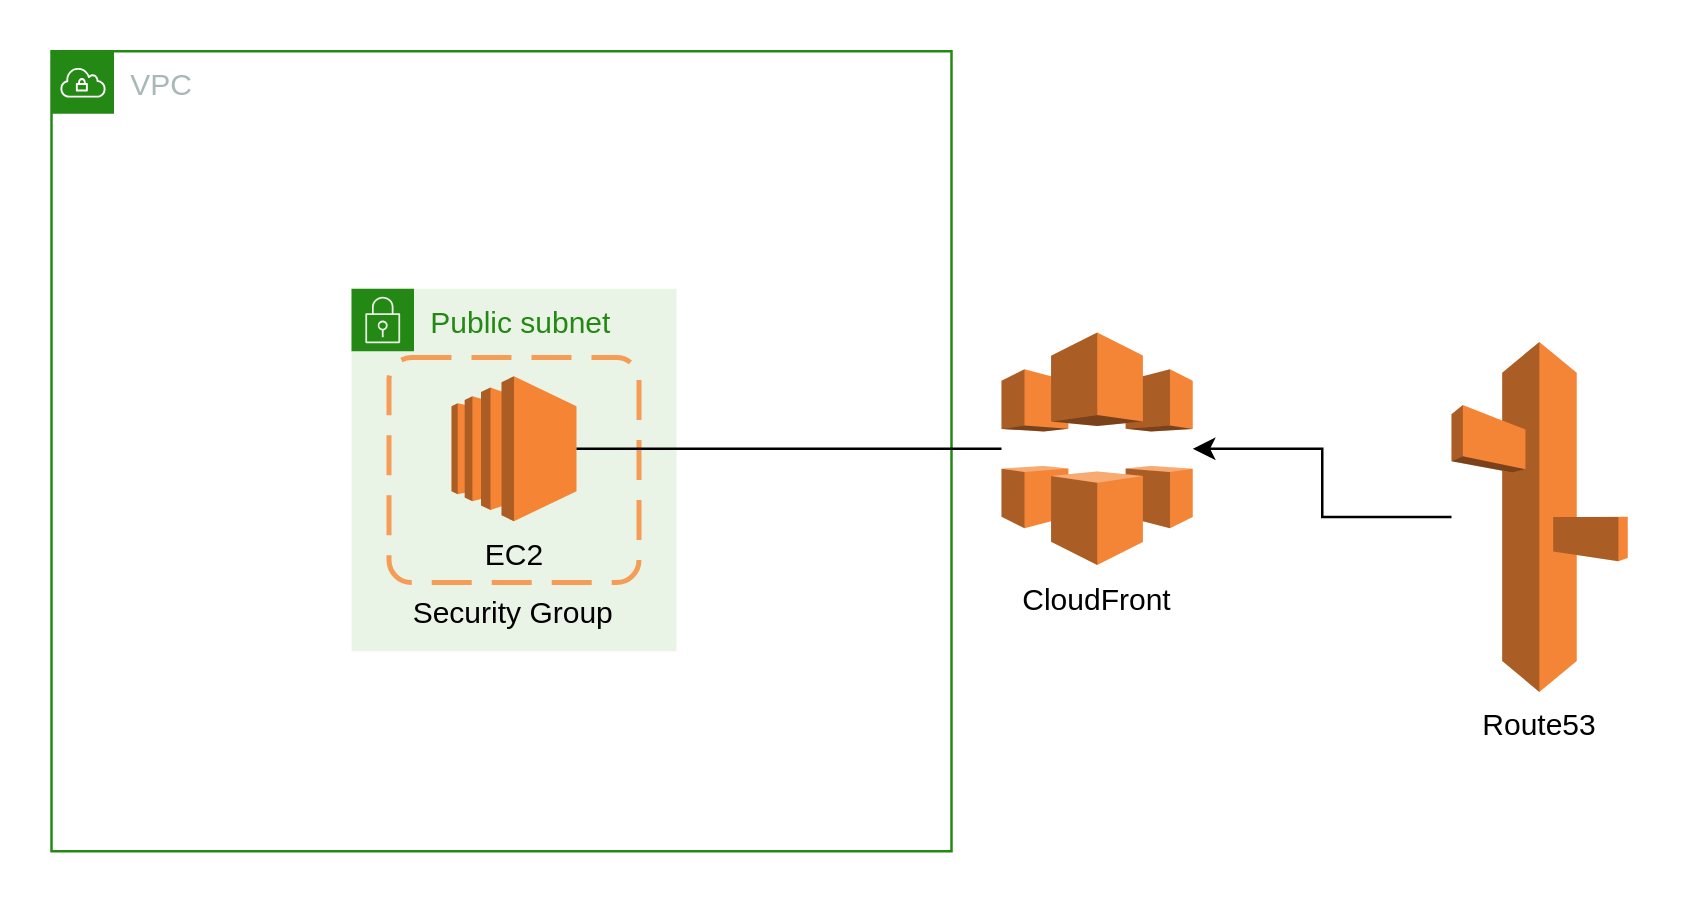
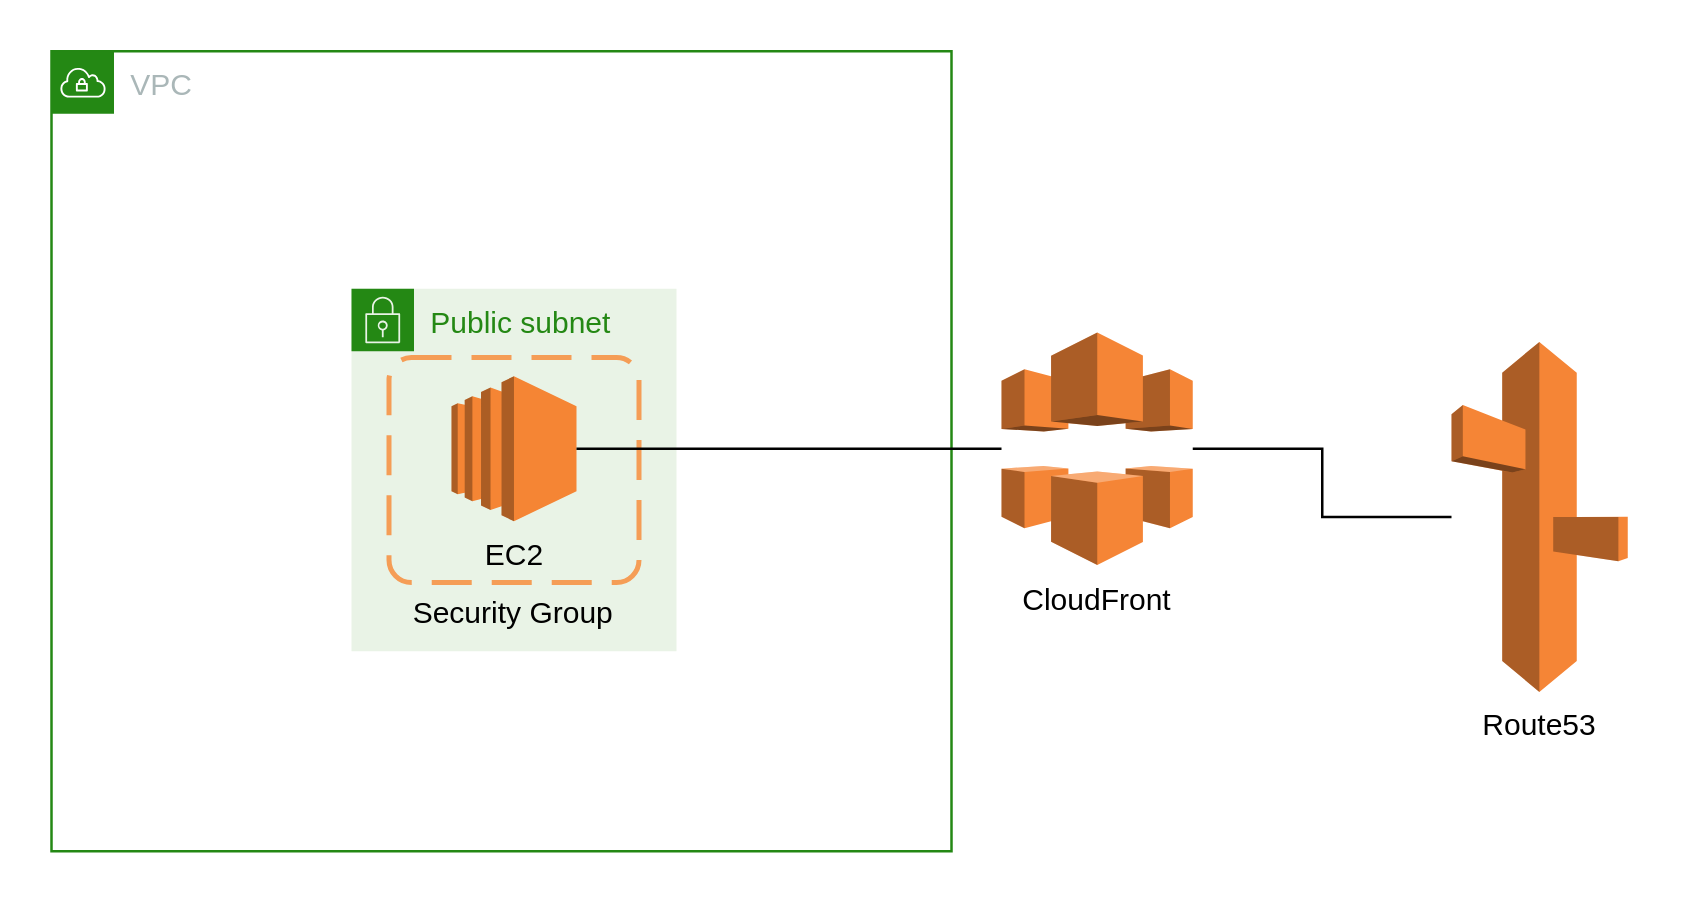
(1210, 449) -> (1203, 449)
